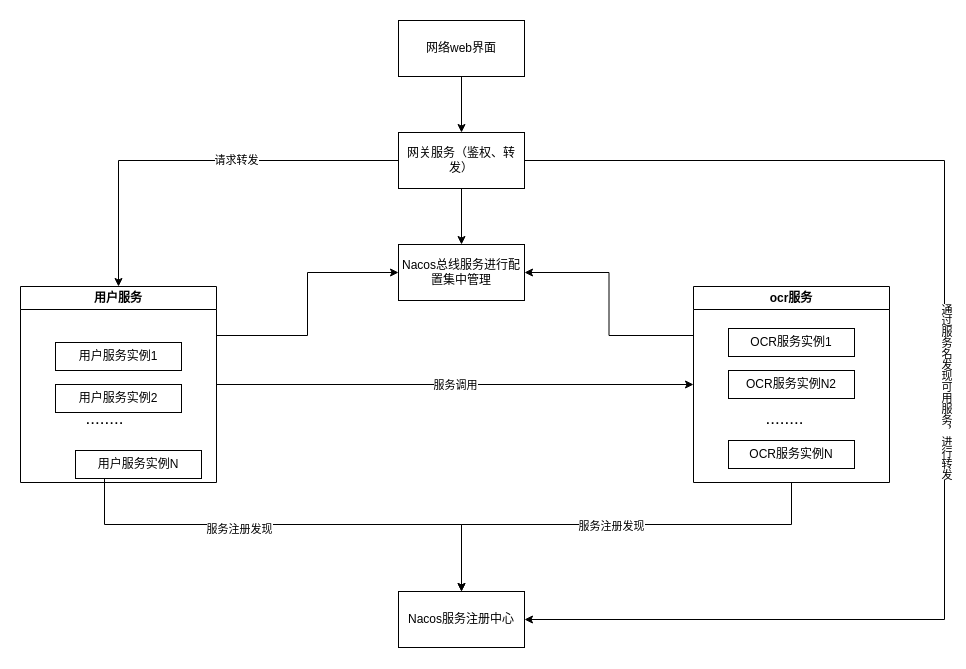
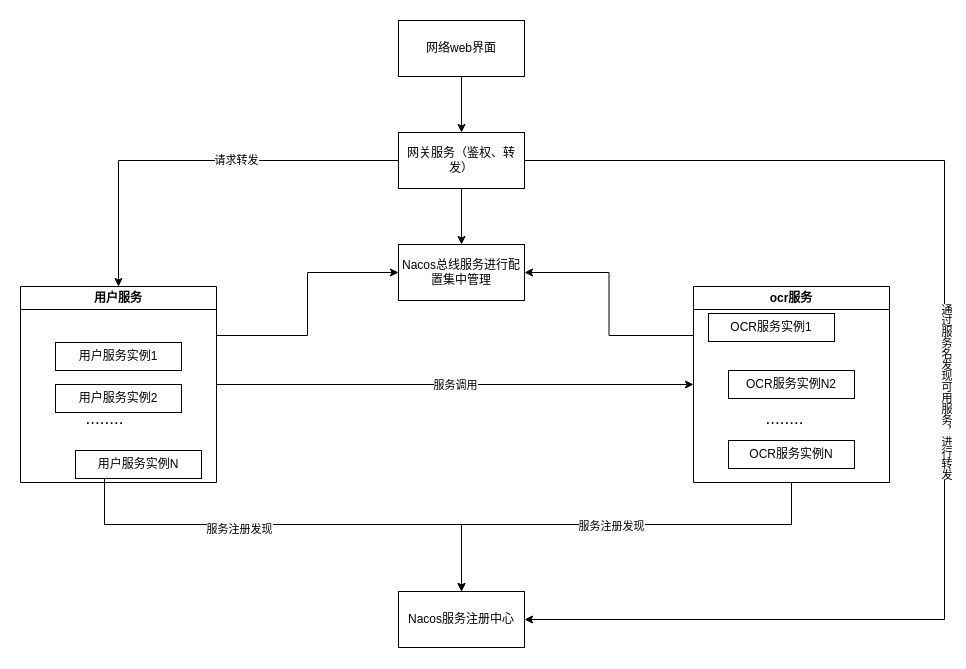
(792, 343) -> (772, 328)
